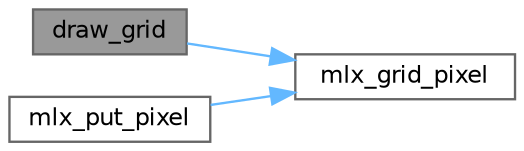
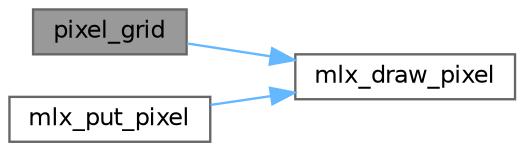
(110, 32) -> (110, 32)
(405, 77) -> (405, 77)
